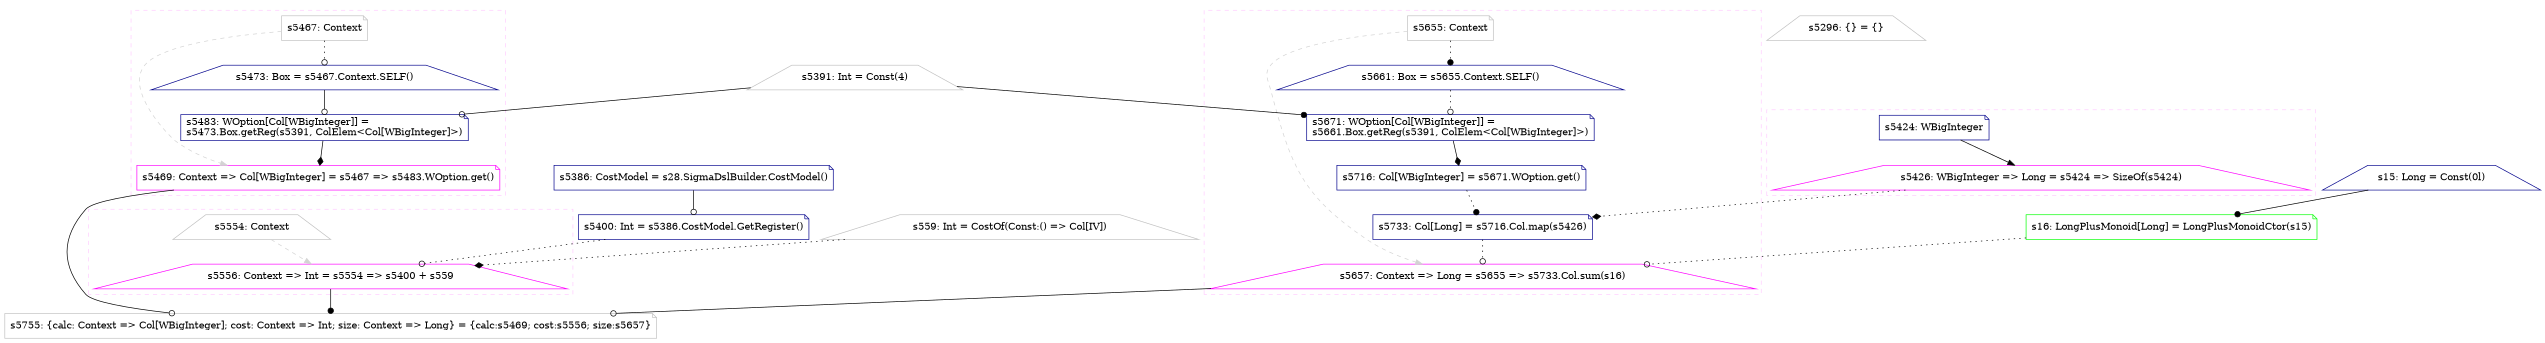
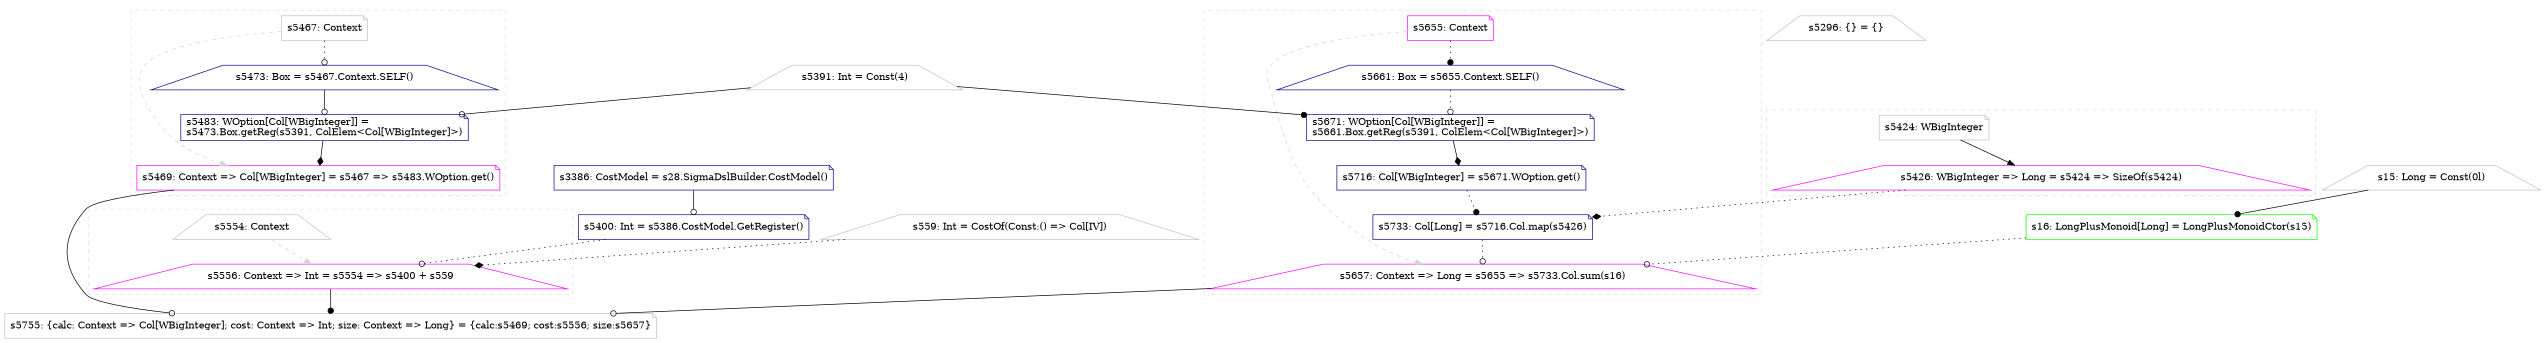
(1450, 28) -> (1450, 28)
(1934, 128) -> (1934, 128)
(694, 178) -> (694, 178)
(2432, 178) -> (2432, 178)
